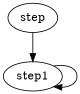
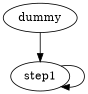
(33, 18) -> (40, 18)
